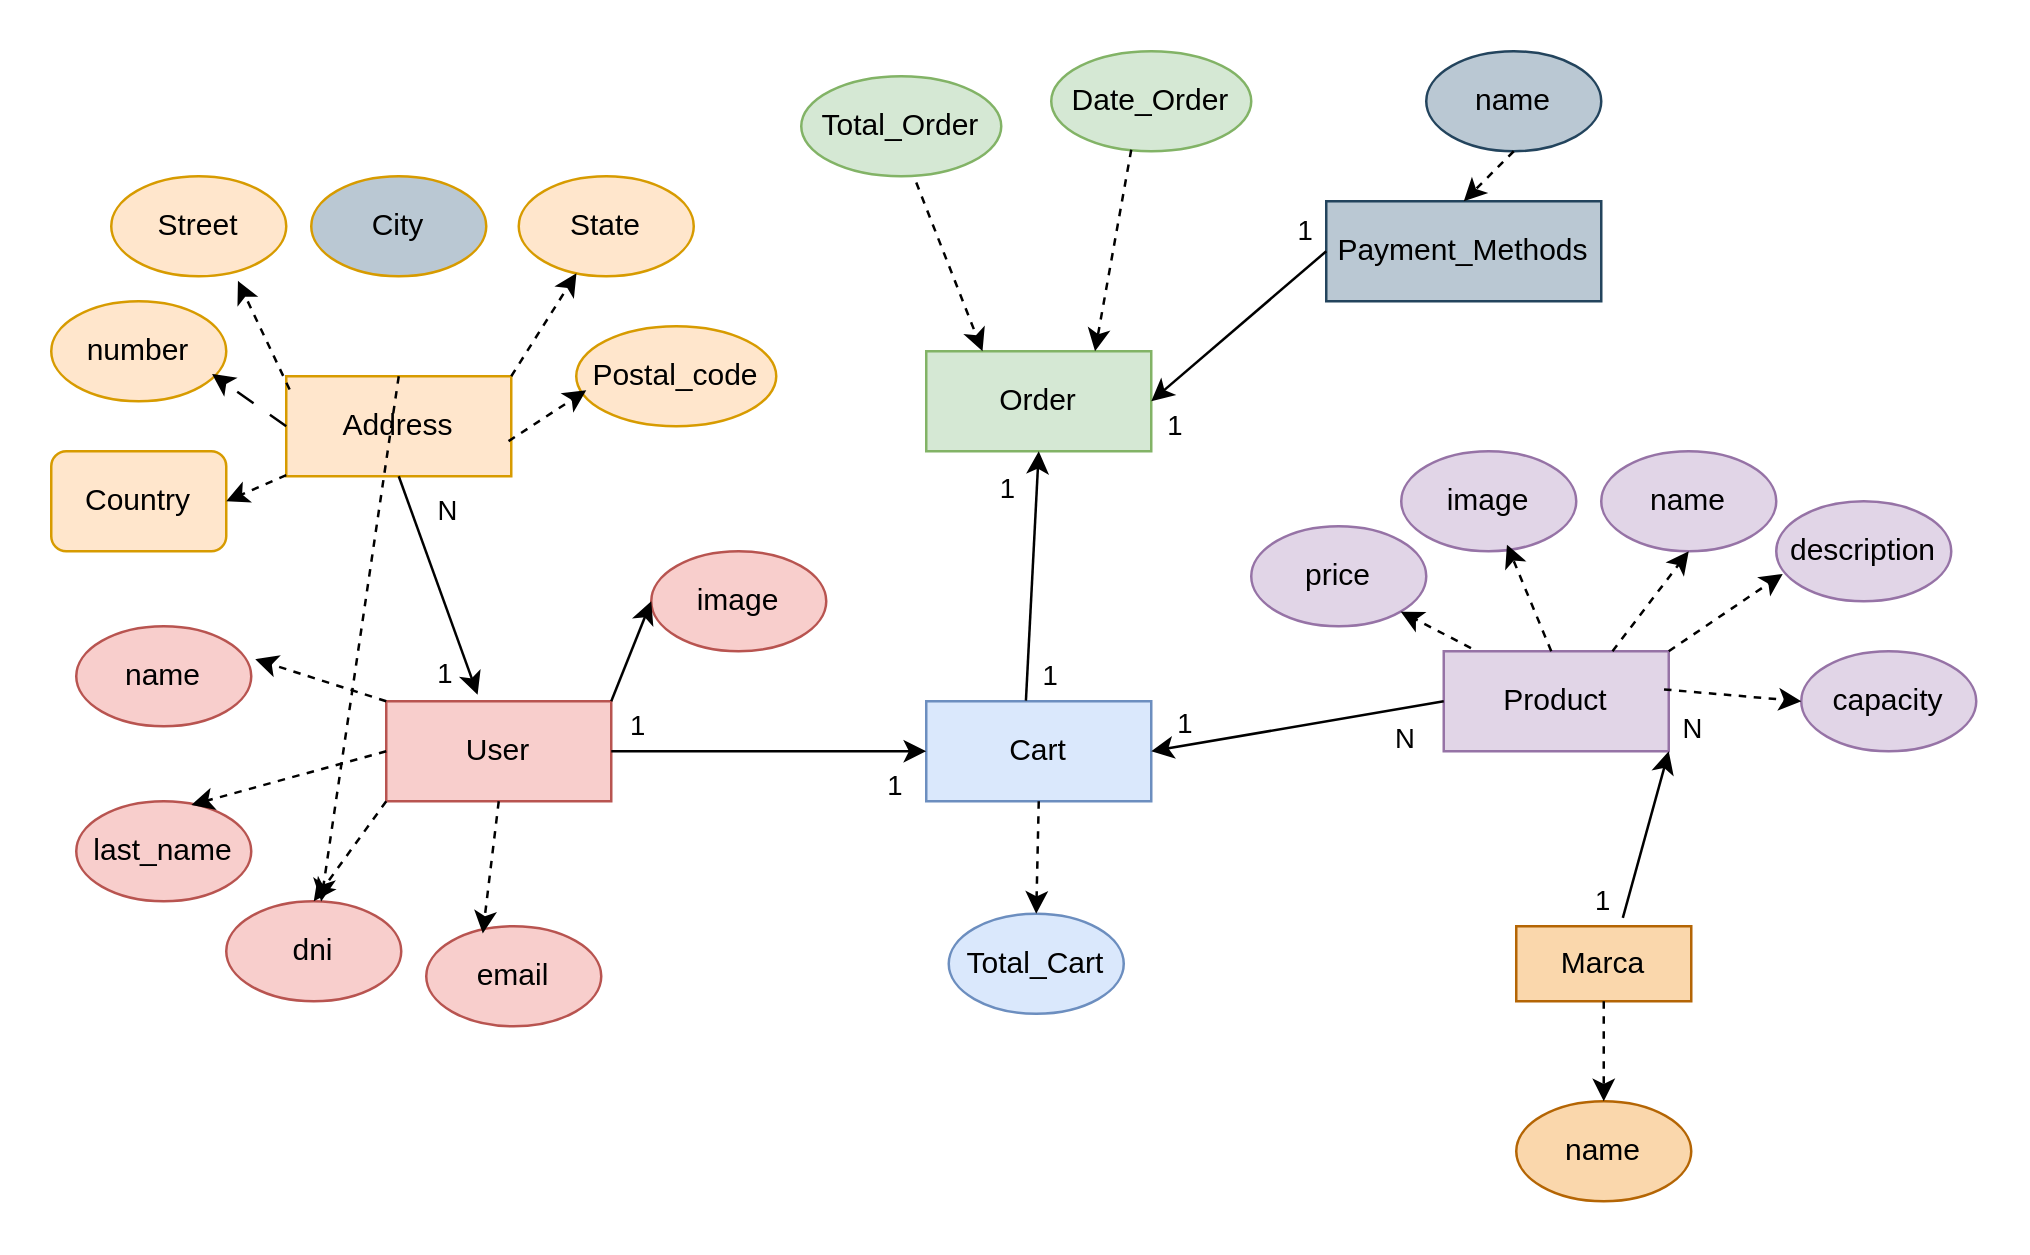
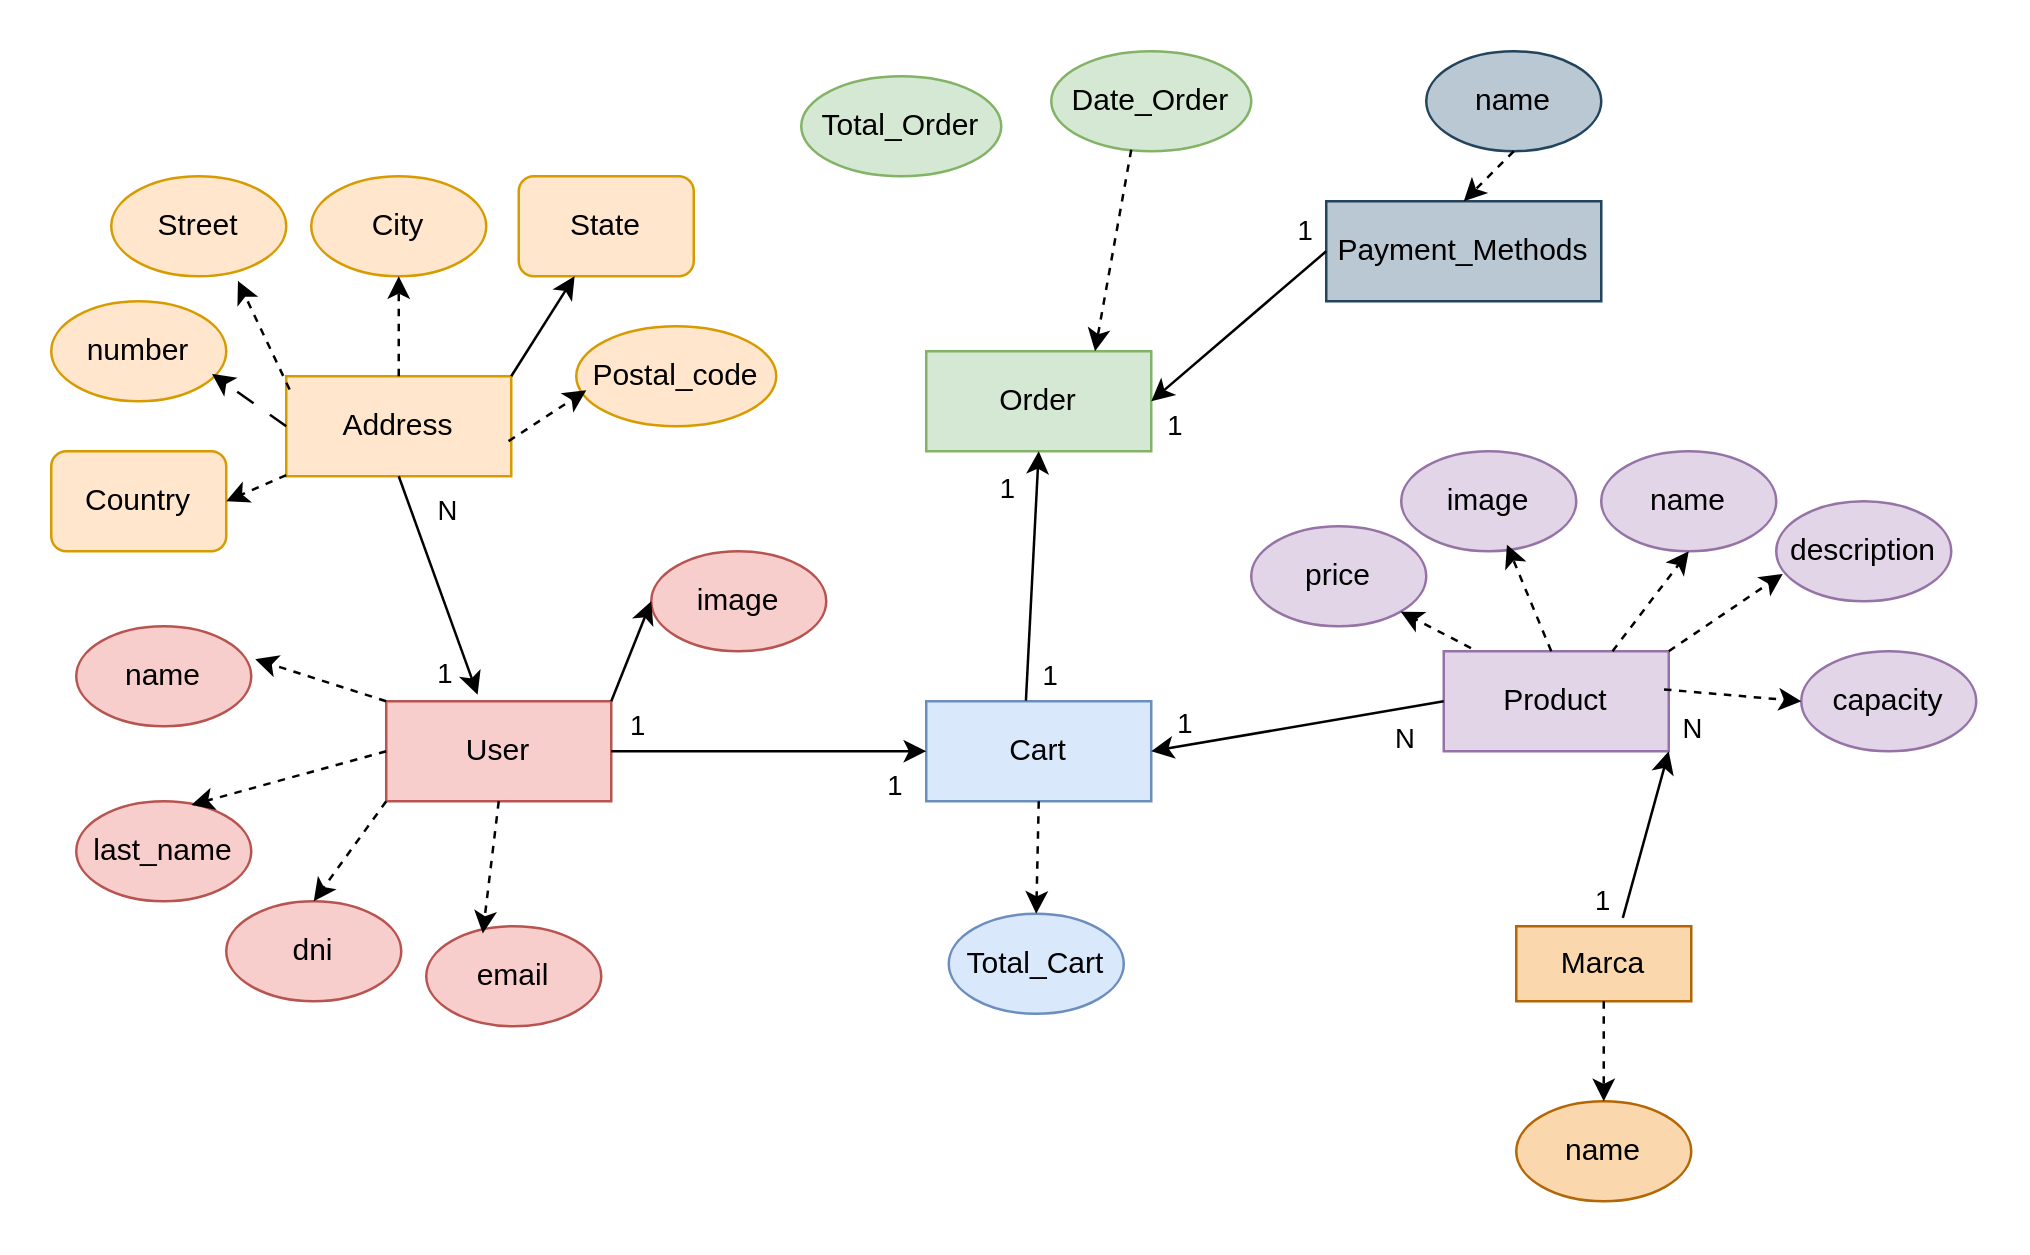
(399, 226) -> (399, 226)
(606, 226) -> (606, 226)
(946, 259) -> none
(541, 329) -> (540, 330)
(373, 552) -> (399, 332)
